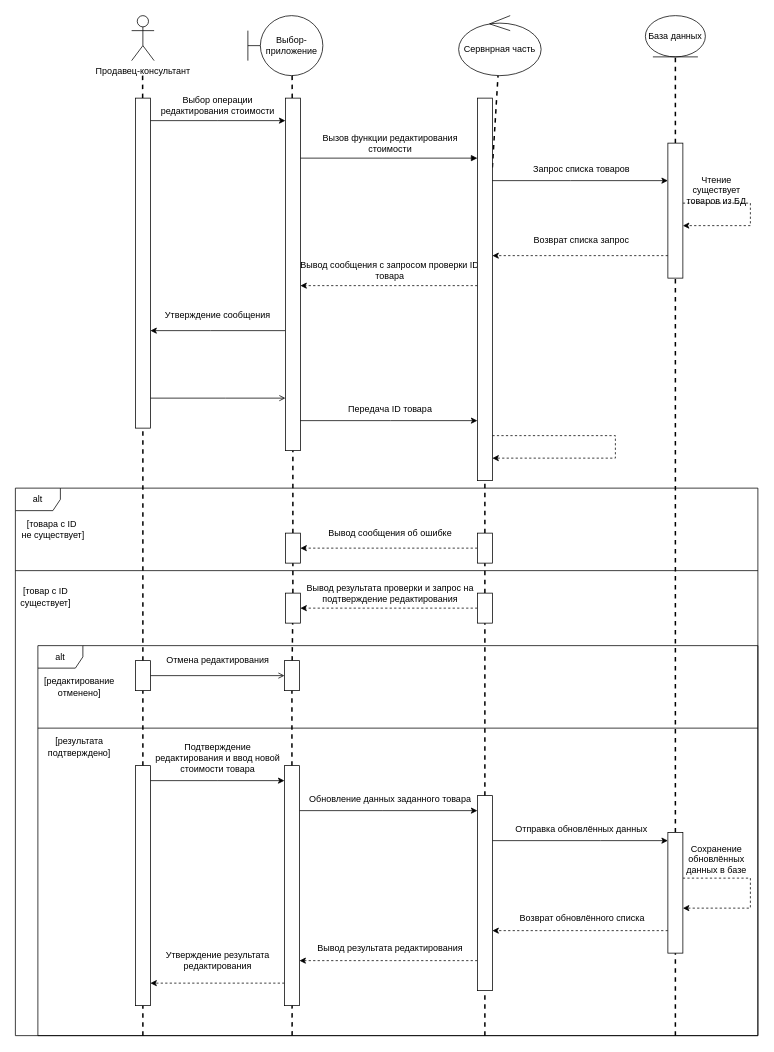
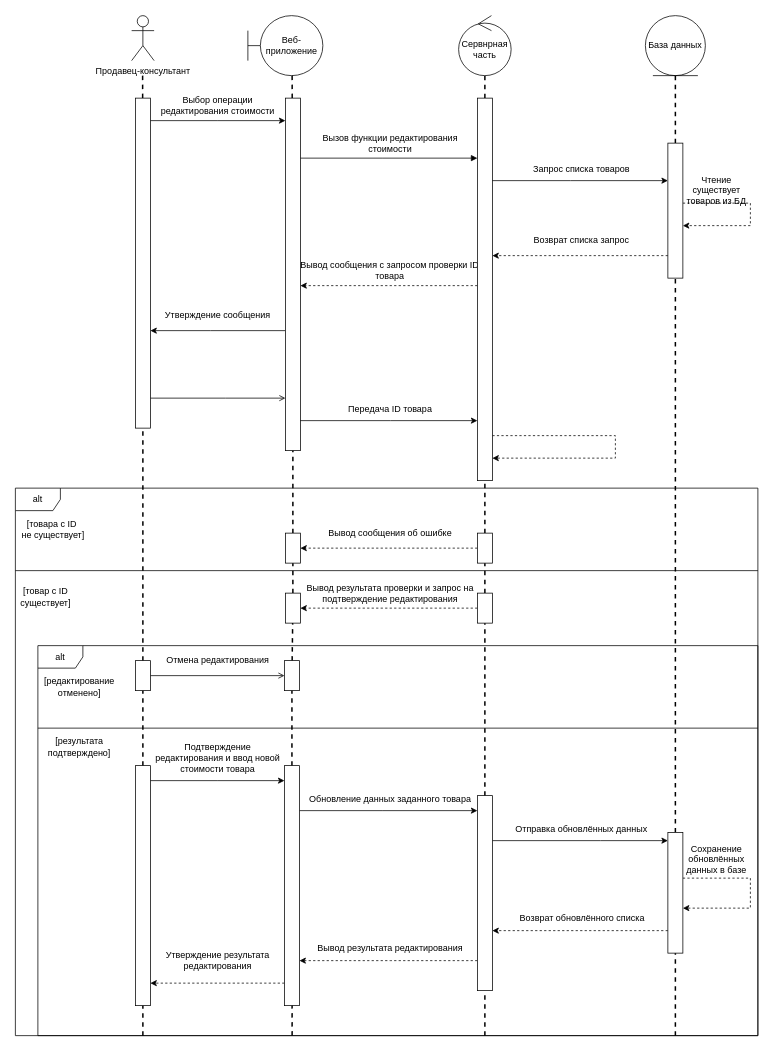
(675, 36) -> (675, 45)
(292, 45) -> (292, 45)
(500, 45) -> (485, 45)
